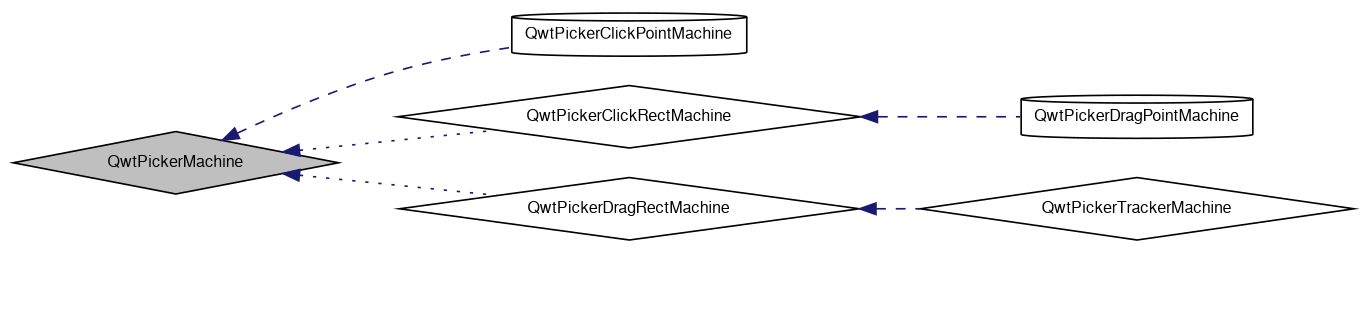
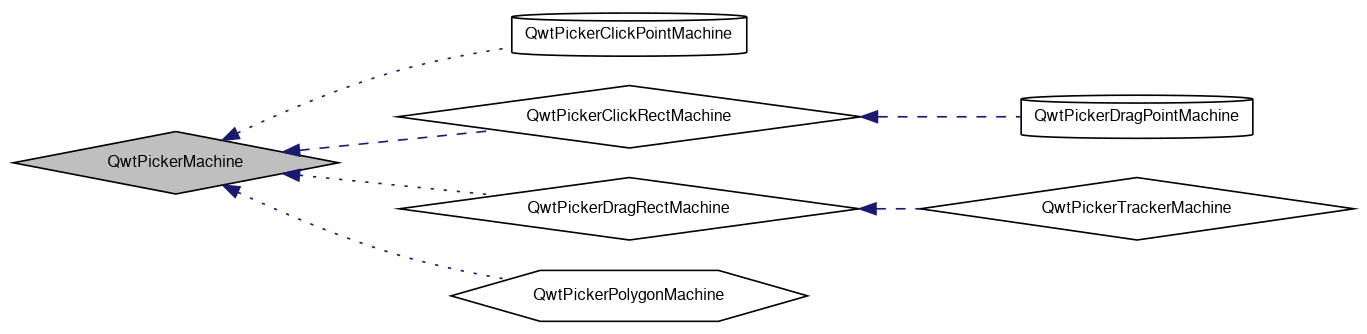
(371, 79) -> (371, 79)
(398, 140) -> (398, 140)
none -> (629, 296)
